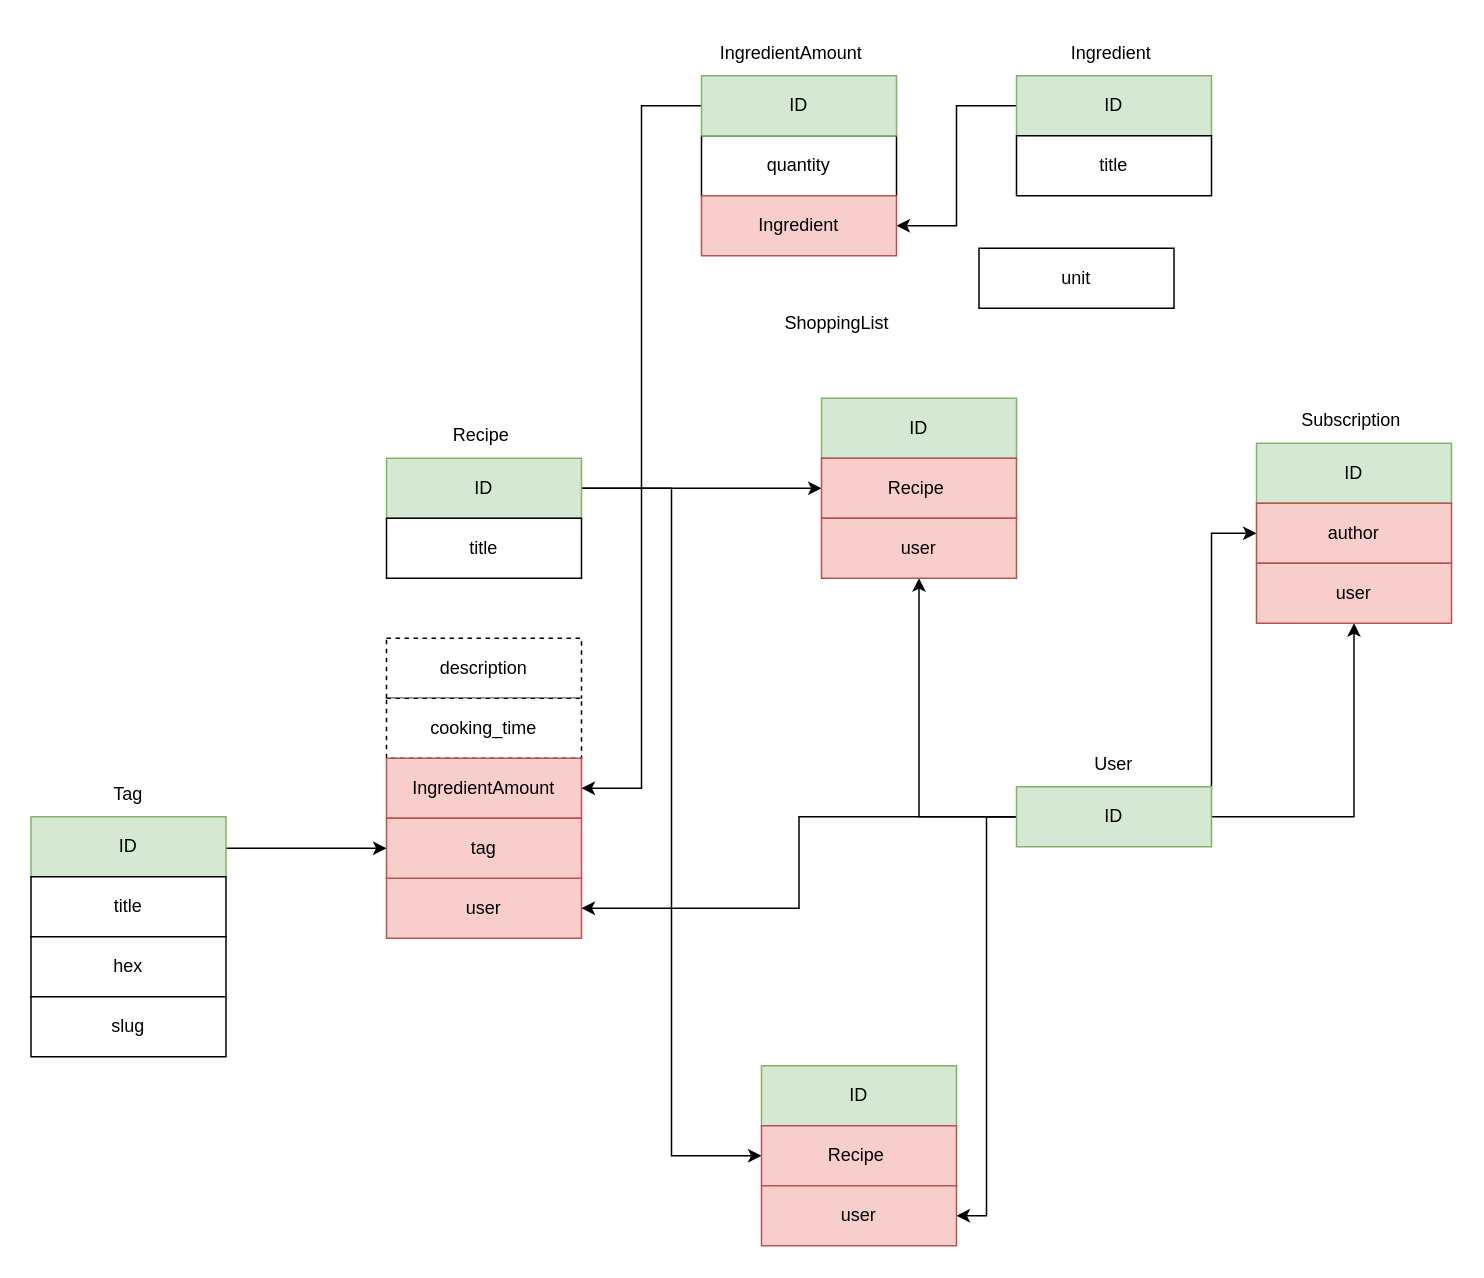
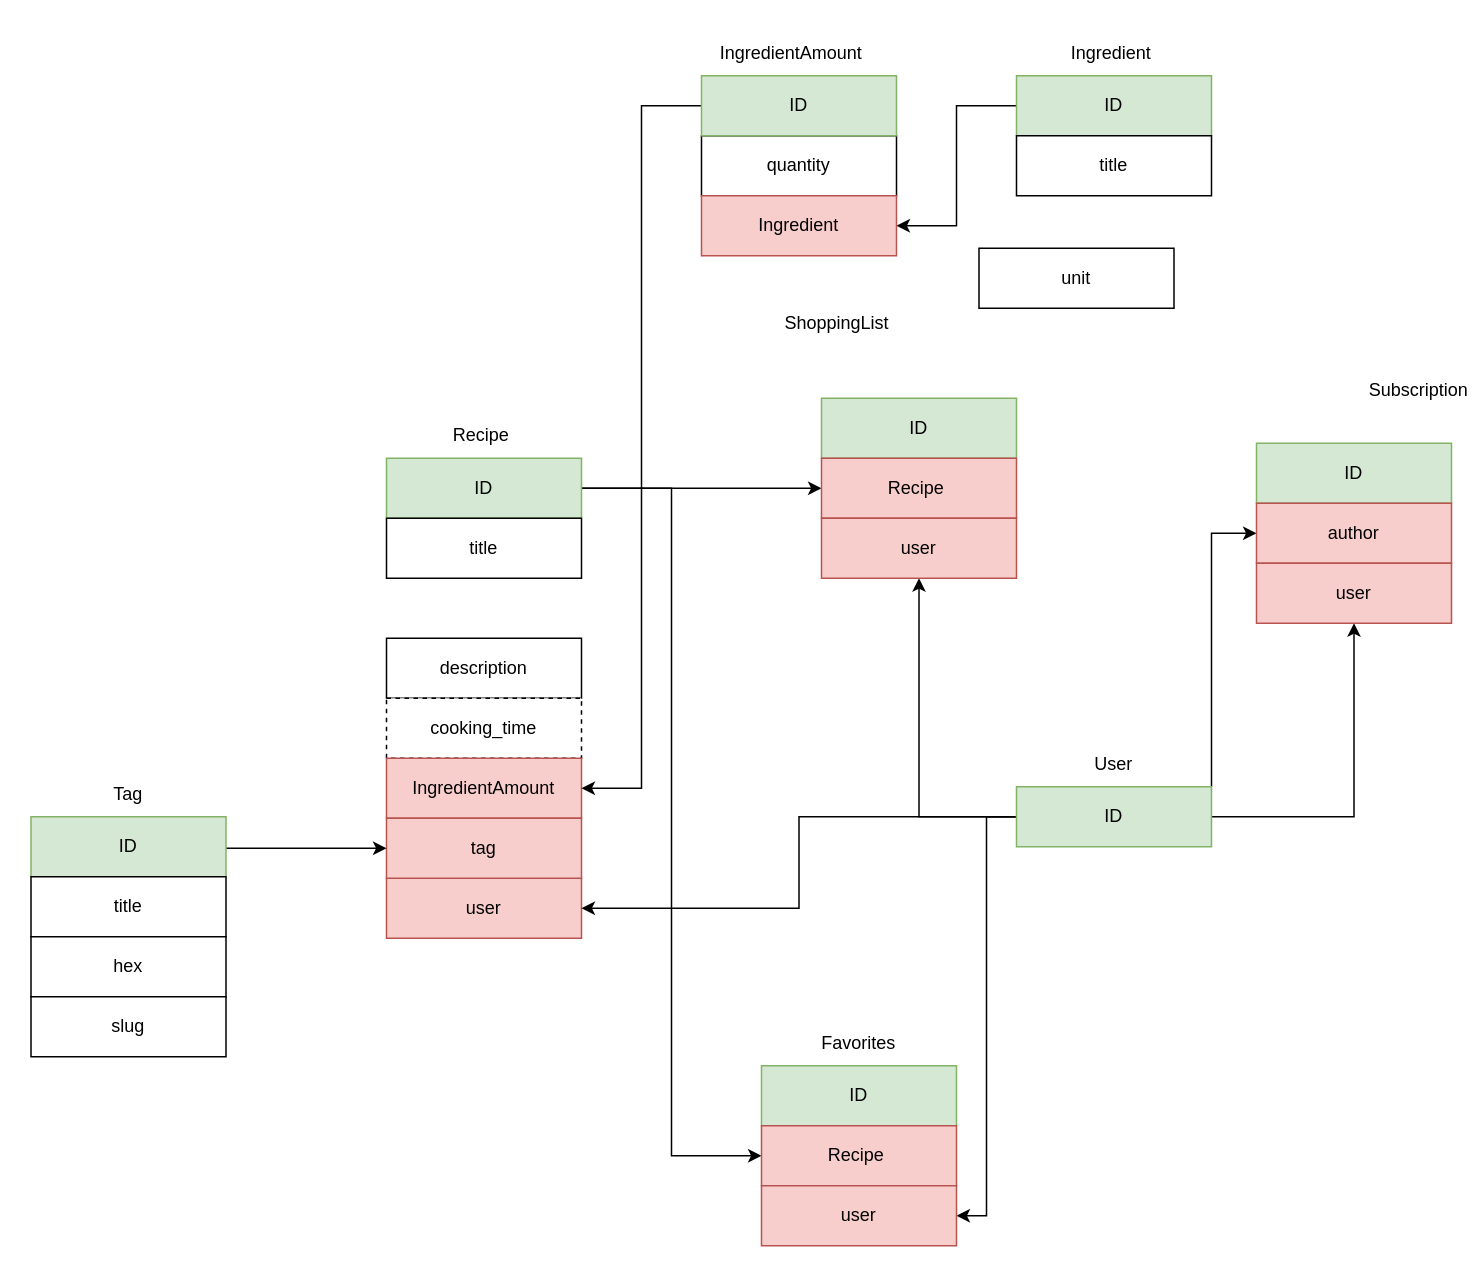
(1354, 421) -> (1421, 391)
(484, 668) -> (484, 668)
none -> (859, 1043)
